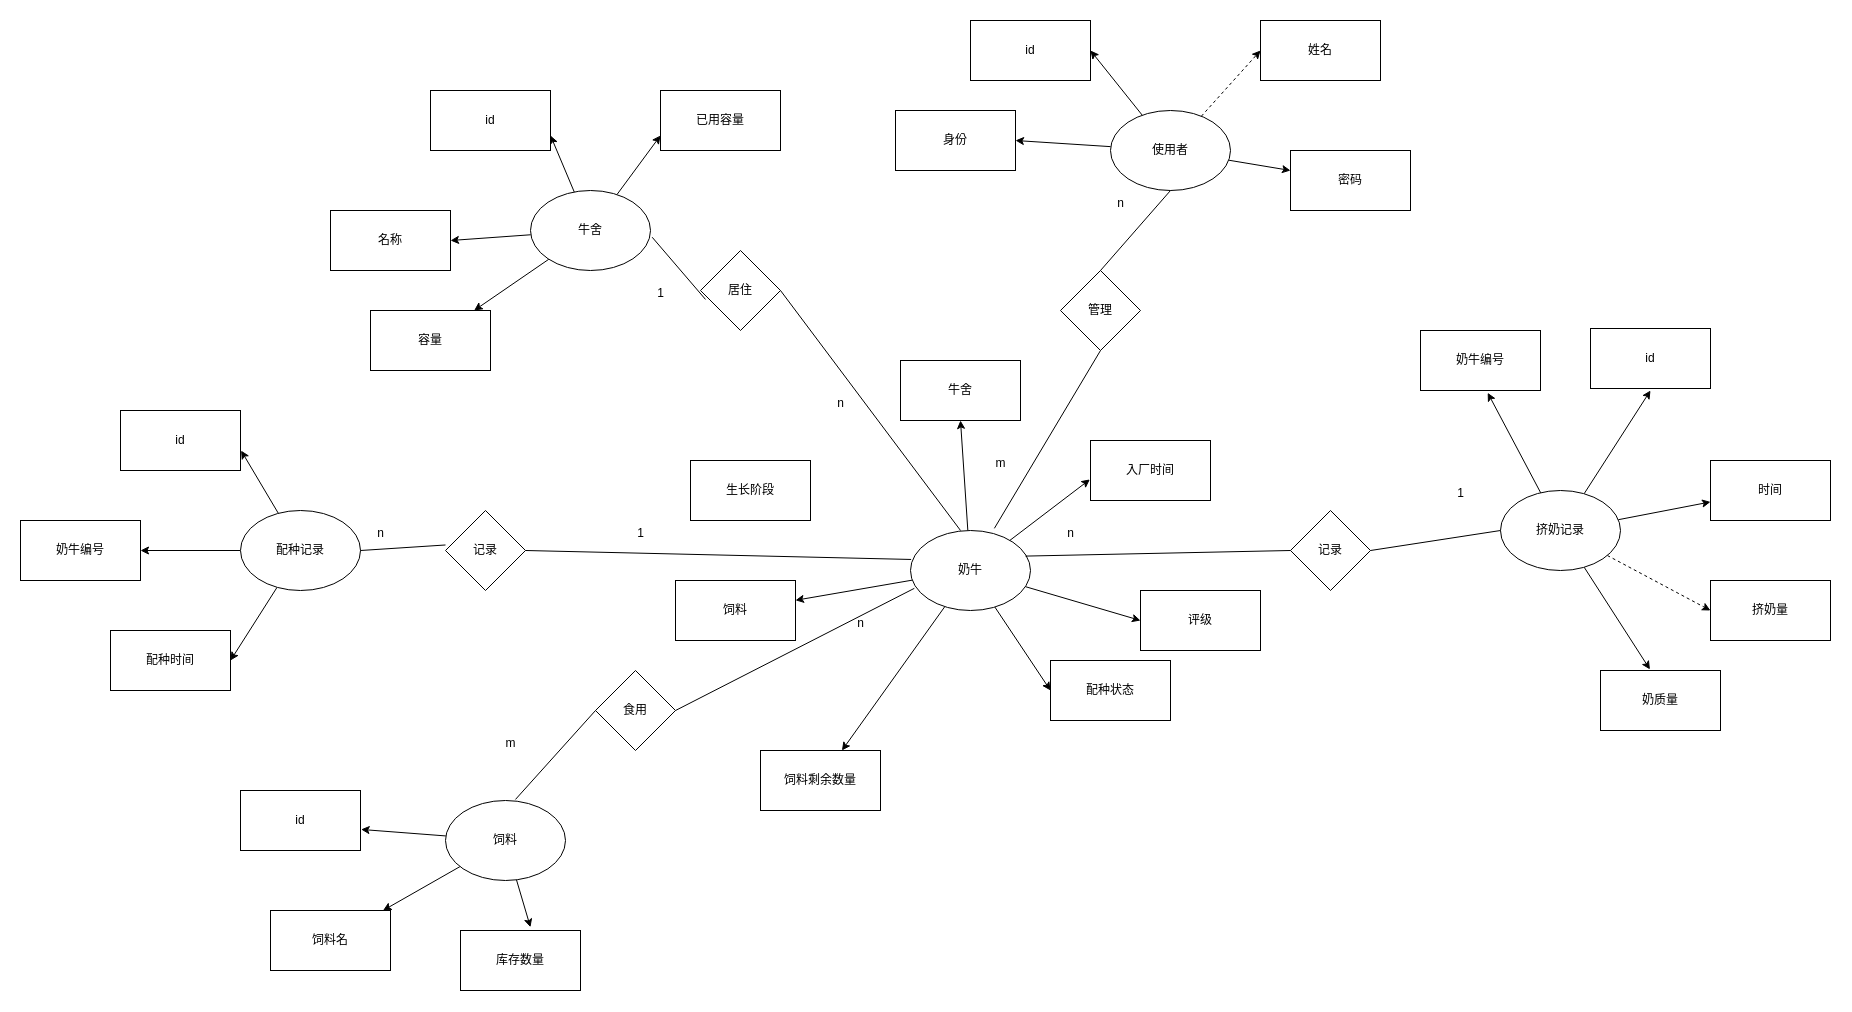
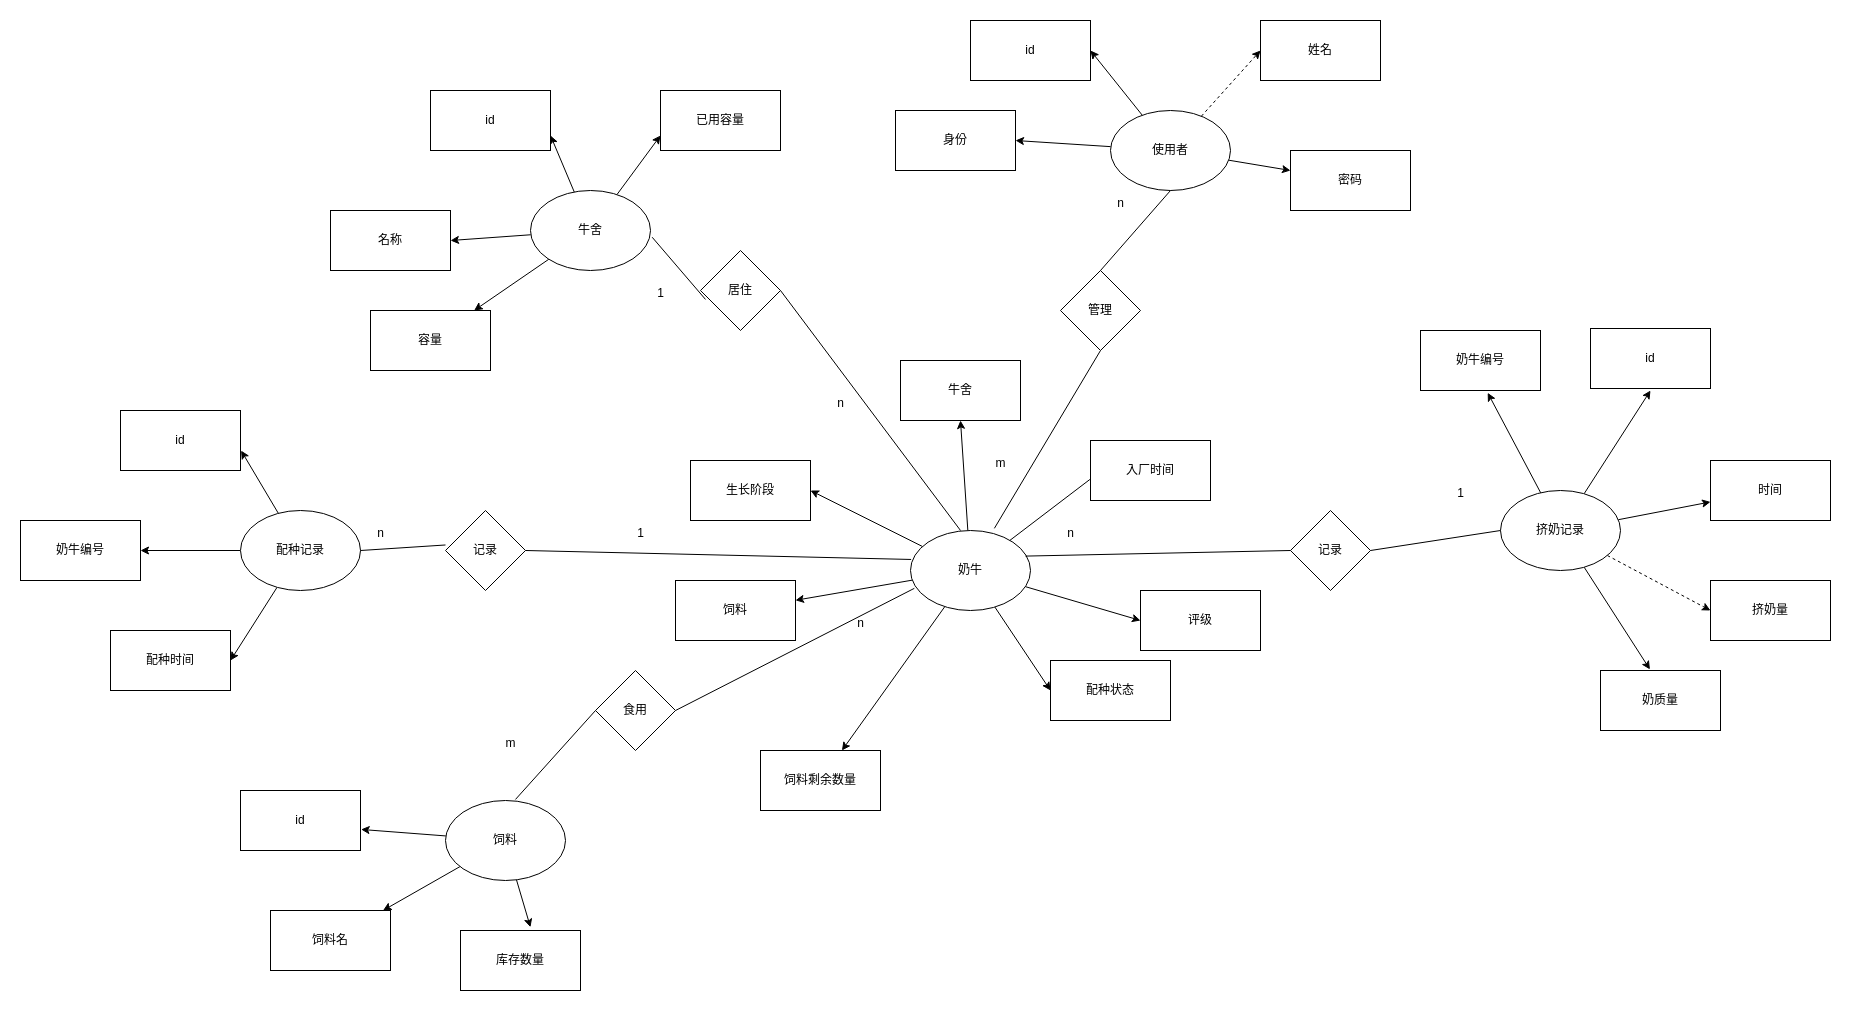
(1084, 484) -> (1086, 482)
none -> (869, 520)
